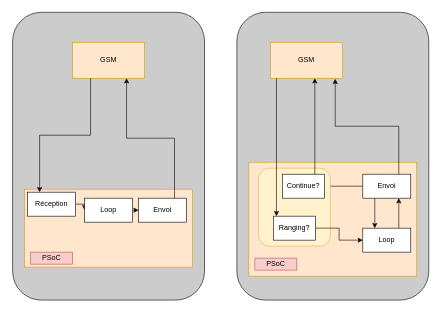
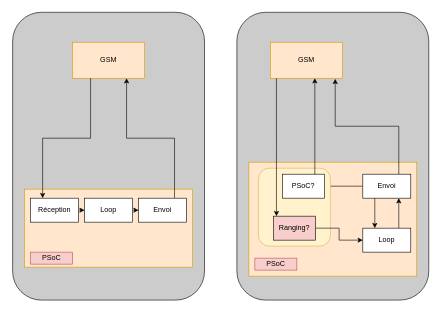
(303, 186) -> (303, 186)
(51, 204) -> (54, 210)
(294, 228) -> (294, 228)
